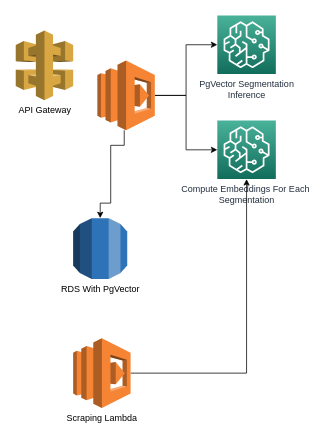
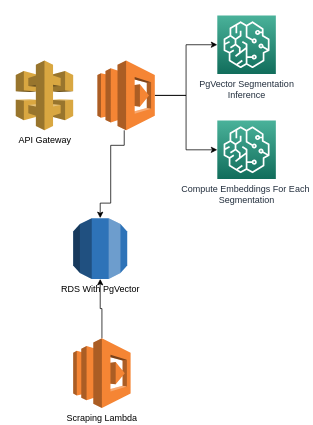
(44, 65) -> (44, 95)
(246, 280) -> (100, 298)
